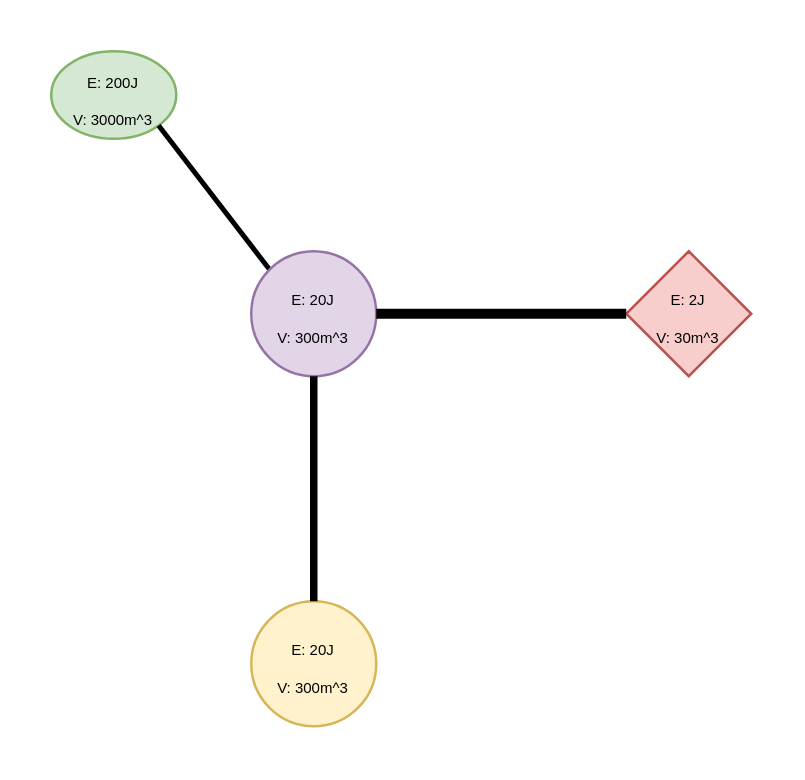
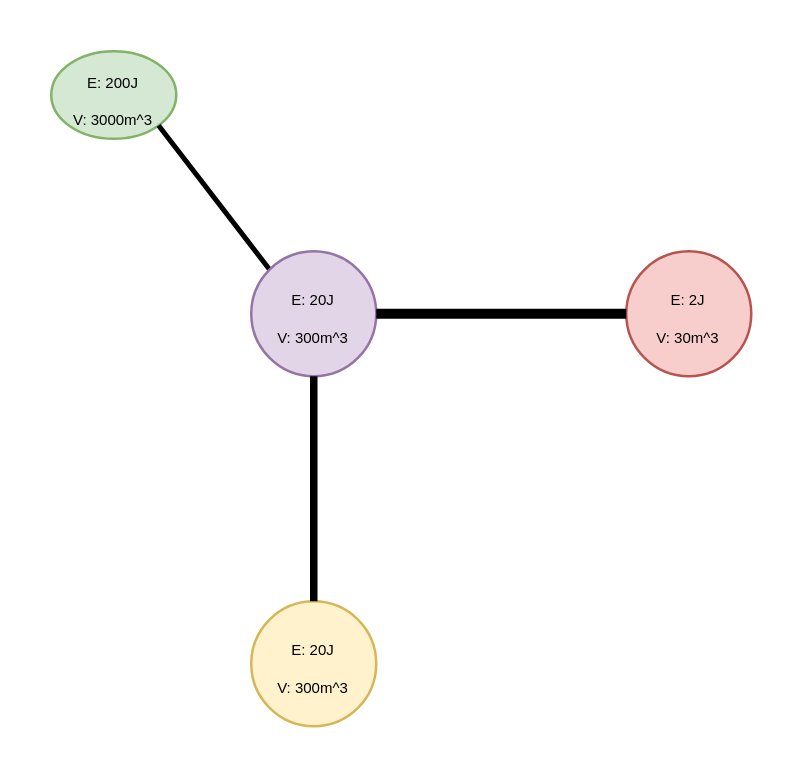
(689, 314) -> (689, 314)
